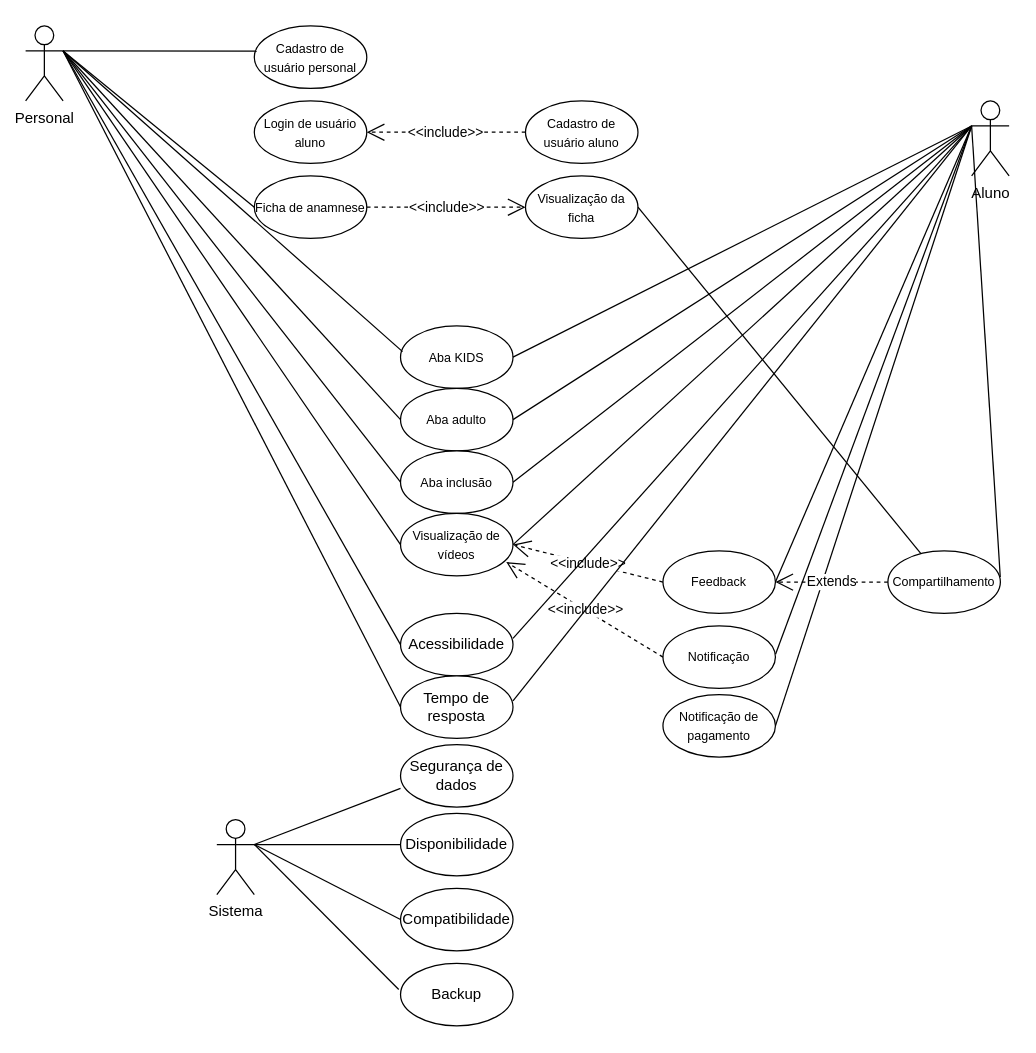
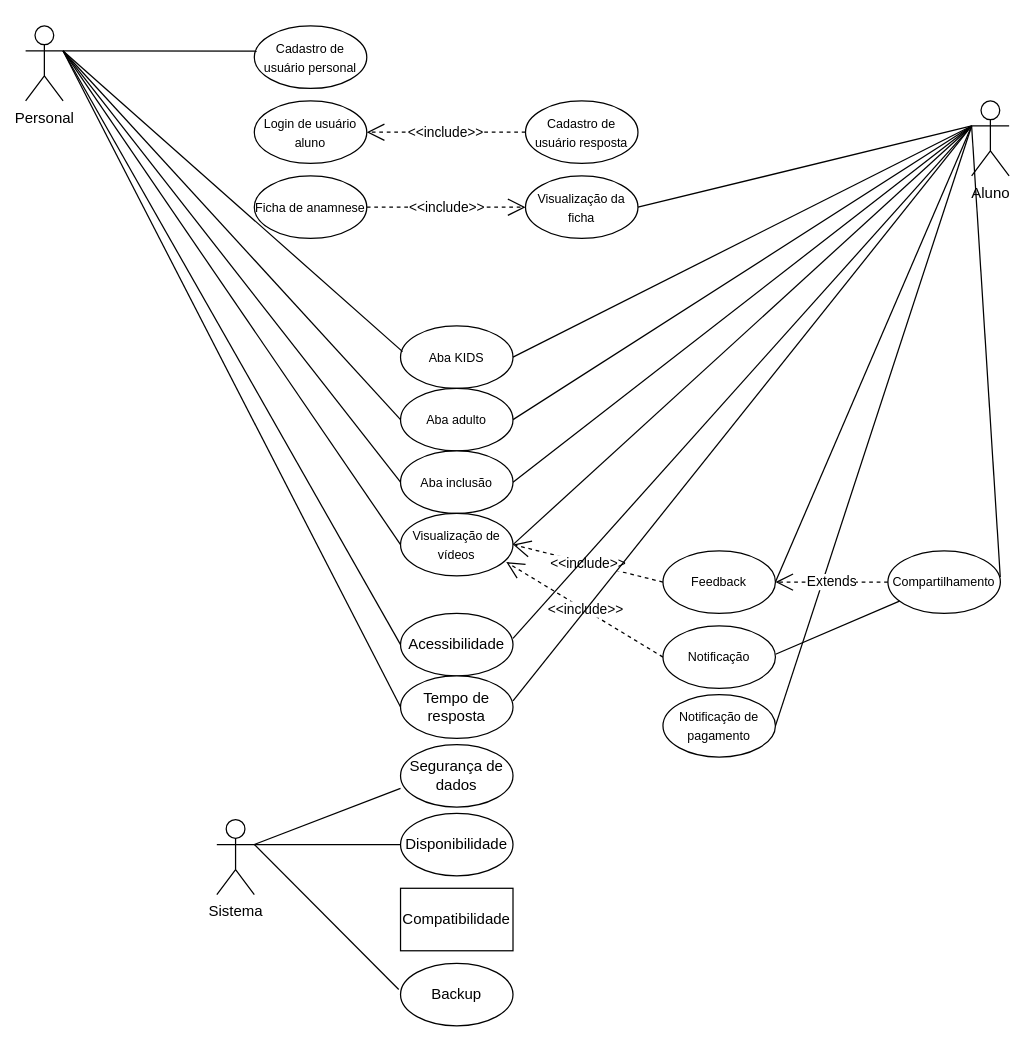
(582, 132) -> (582, 132)
(177, 144) -> none
(779, 380) -> (800, 168)
(860, 427) -> (838, 627)
(330, 883) -> none
(457, 919) -> (457, 919)
